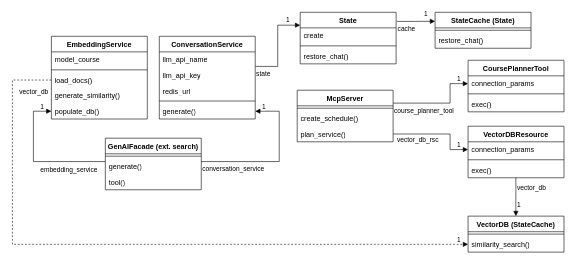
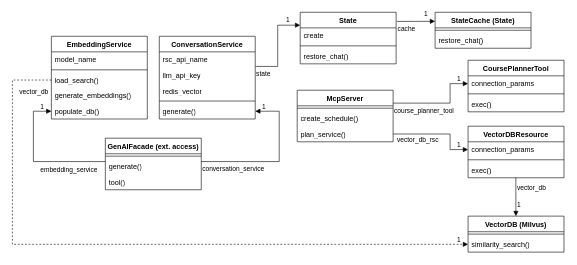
(78, 60) -> (74, 60)
(184, 60) -> (186, 60)
(76, 81) -> (80, 81)
(179, 92) -> (186, 92)
(93, 96) -> (96, 96)
(153, 151) -> (153, 151)
(516, 225) -> (516, 225)
